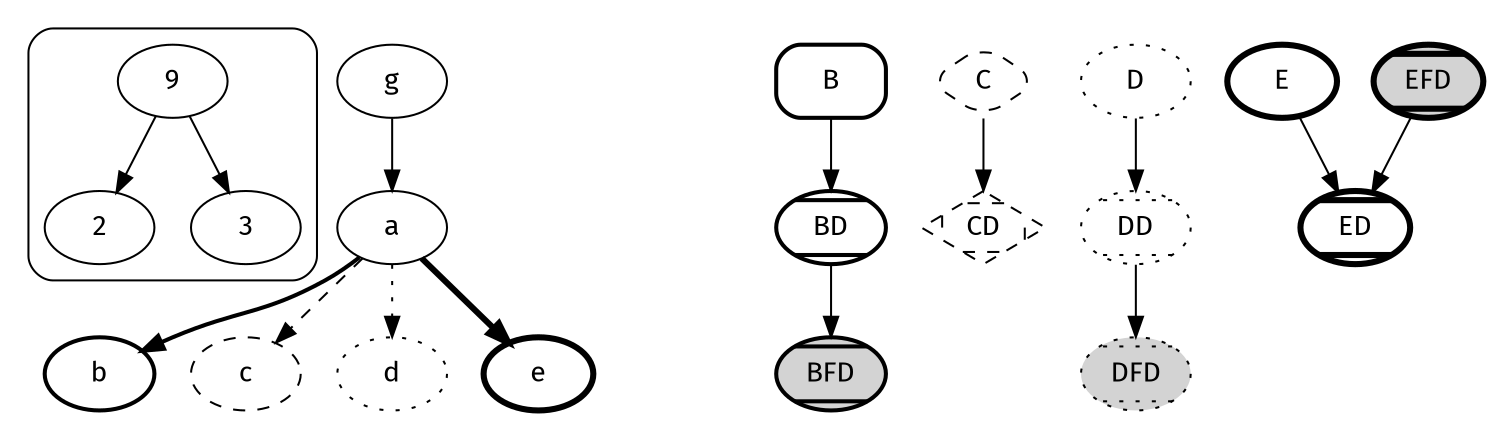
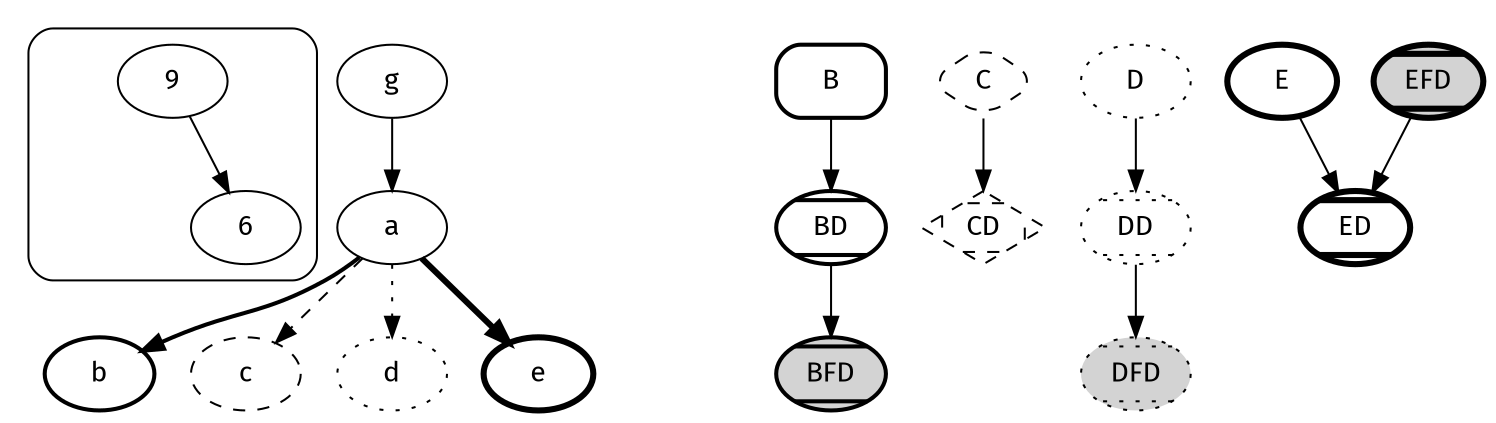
(100, 228) -> none
(246, 228) -> (246, 228)
